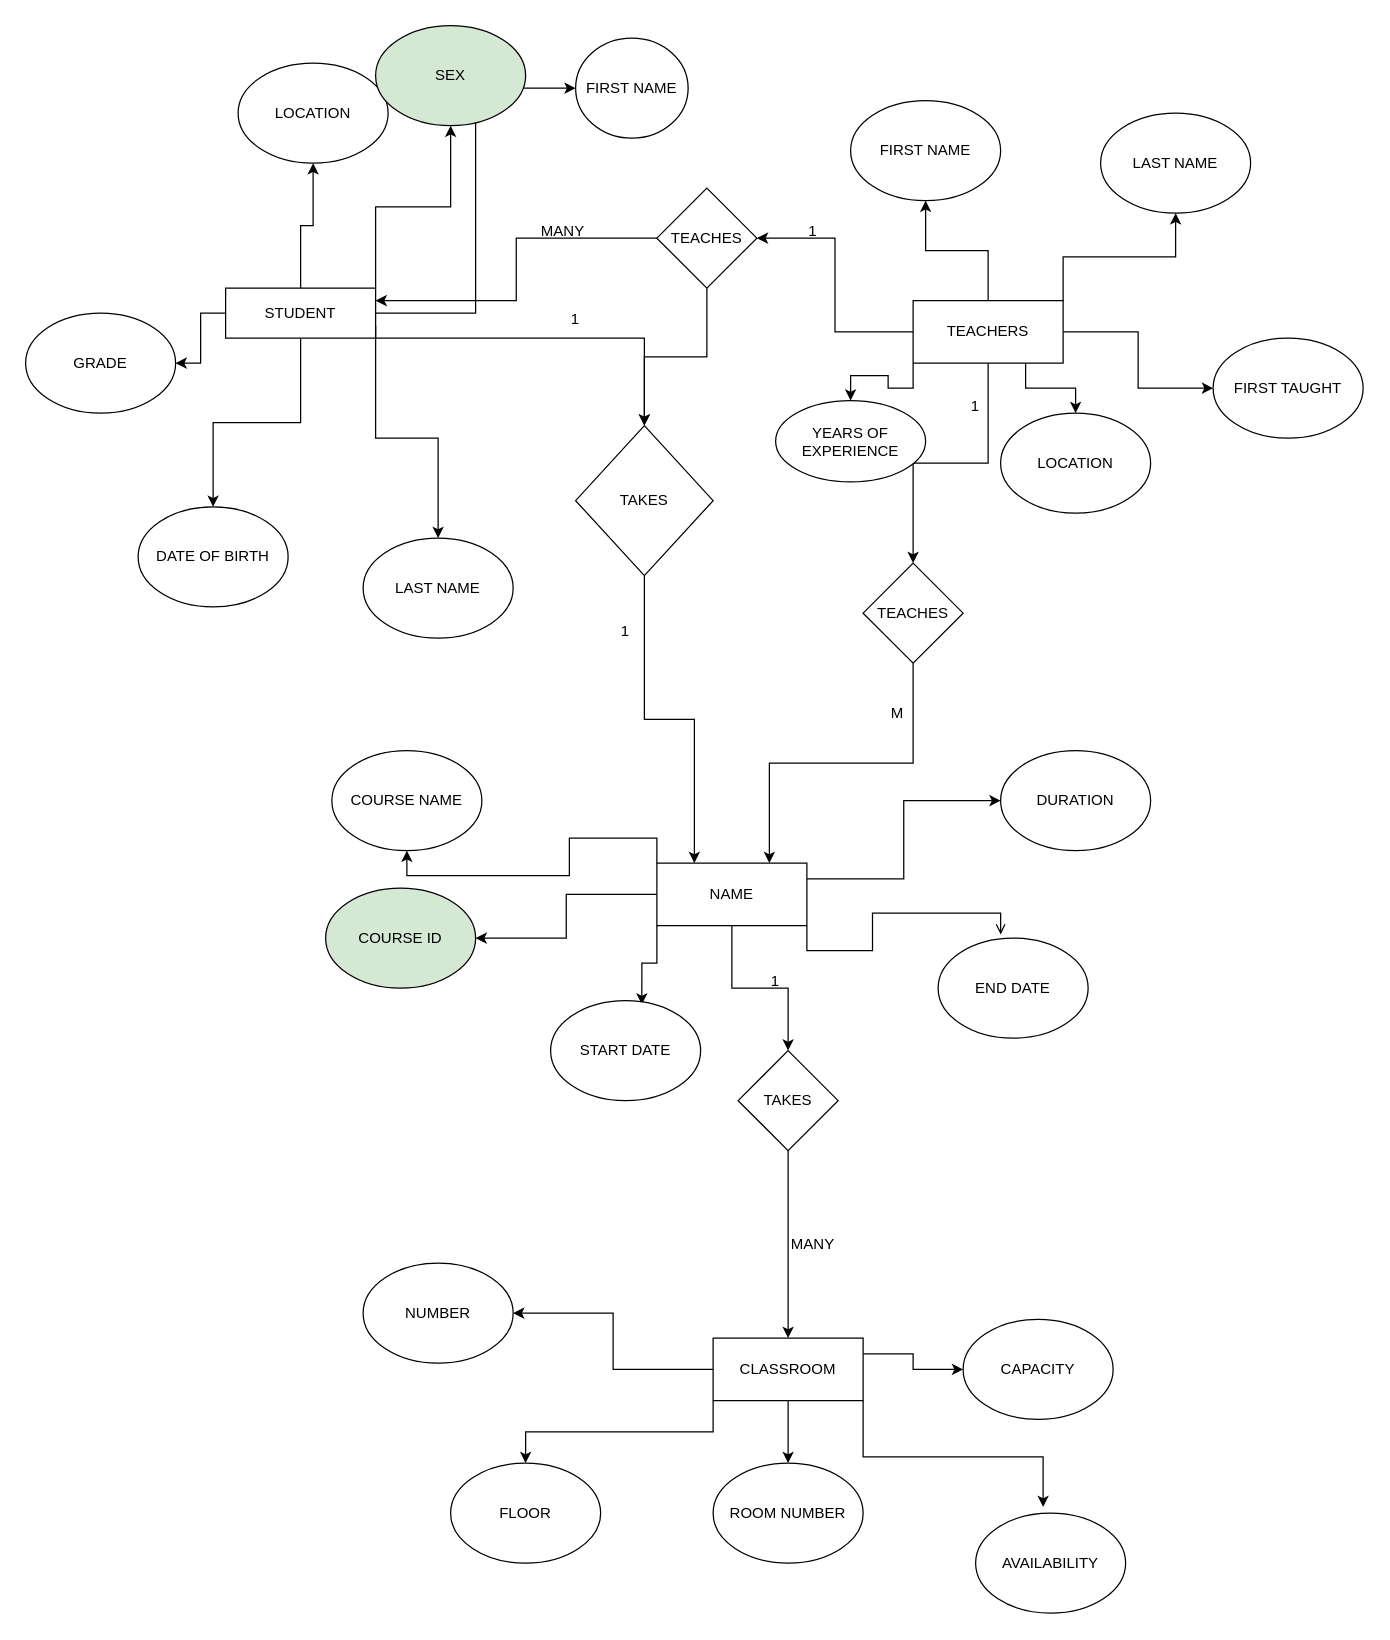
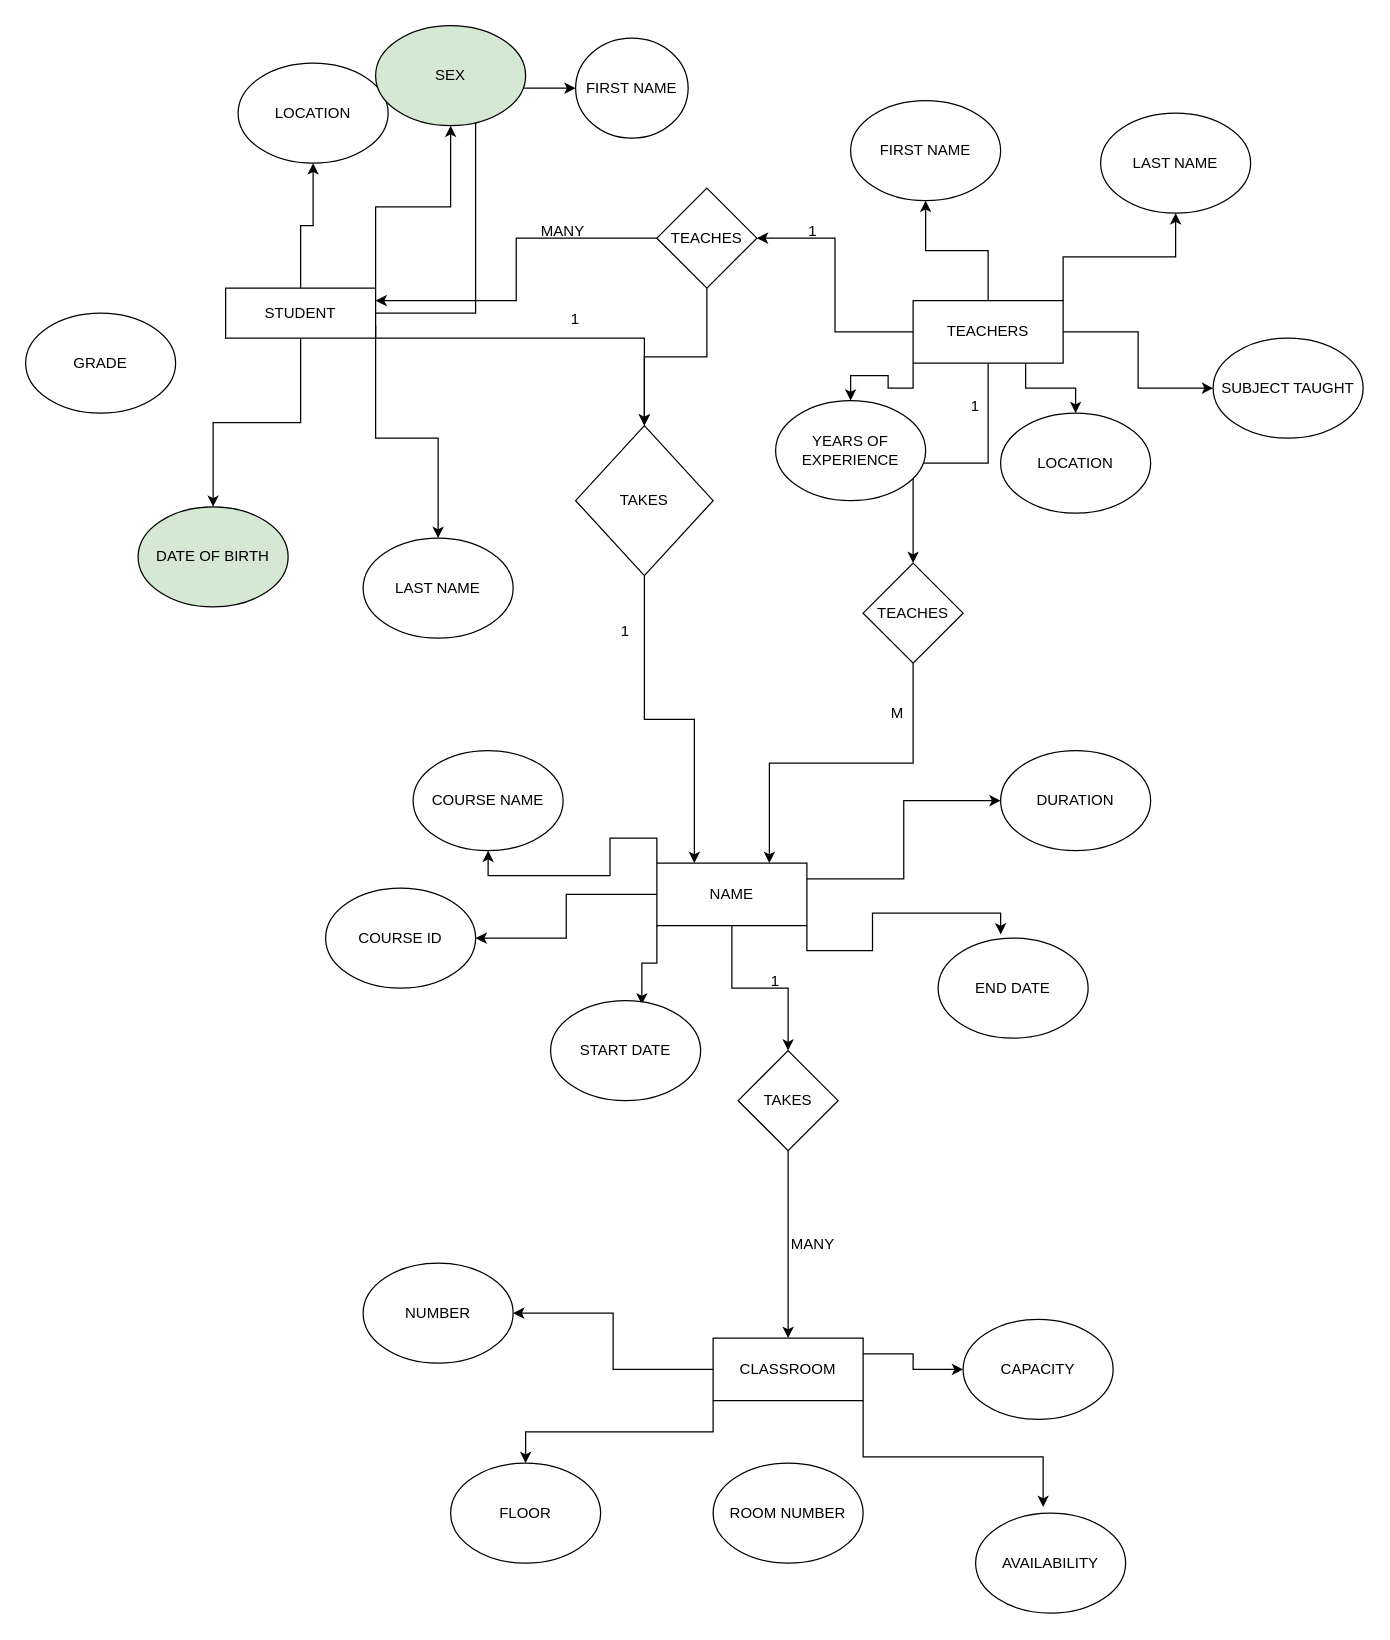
(201, 334) -> none
(1288, 388) -> (1288, 388)
(851, 441) -> (851, 451)
(213, 557) -> (213, 557)
(407, 801) -> (488, 801)
(1001, 926) -> (1001, 924)
(401, 938) -> (401, 938)
(788, 1428) -> none
